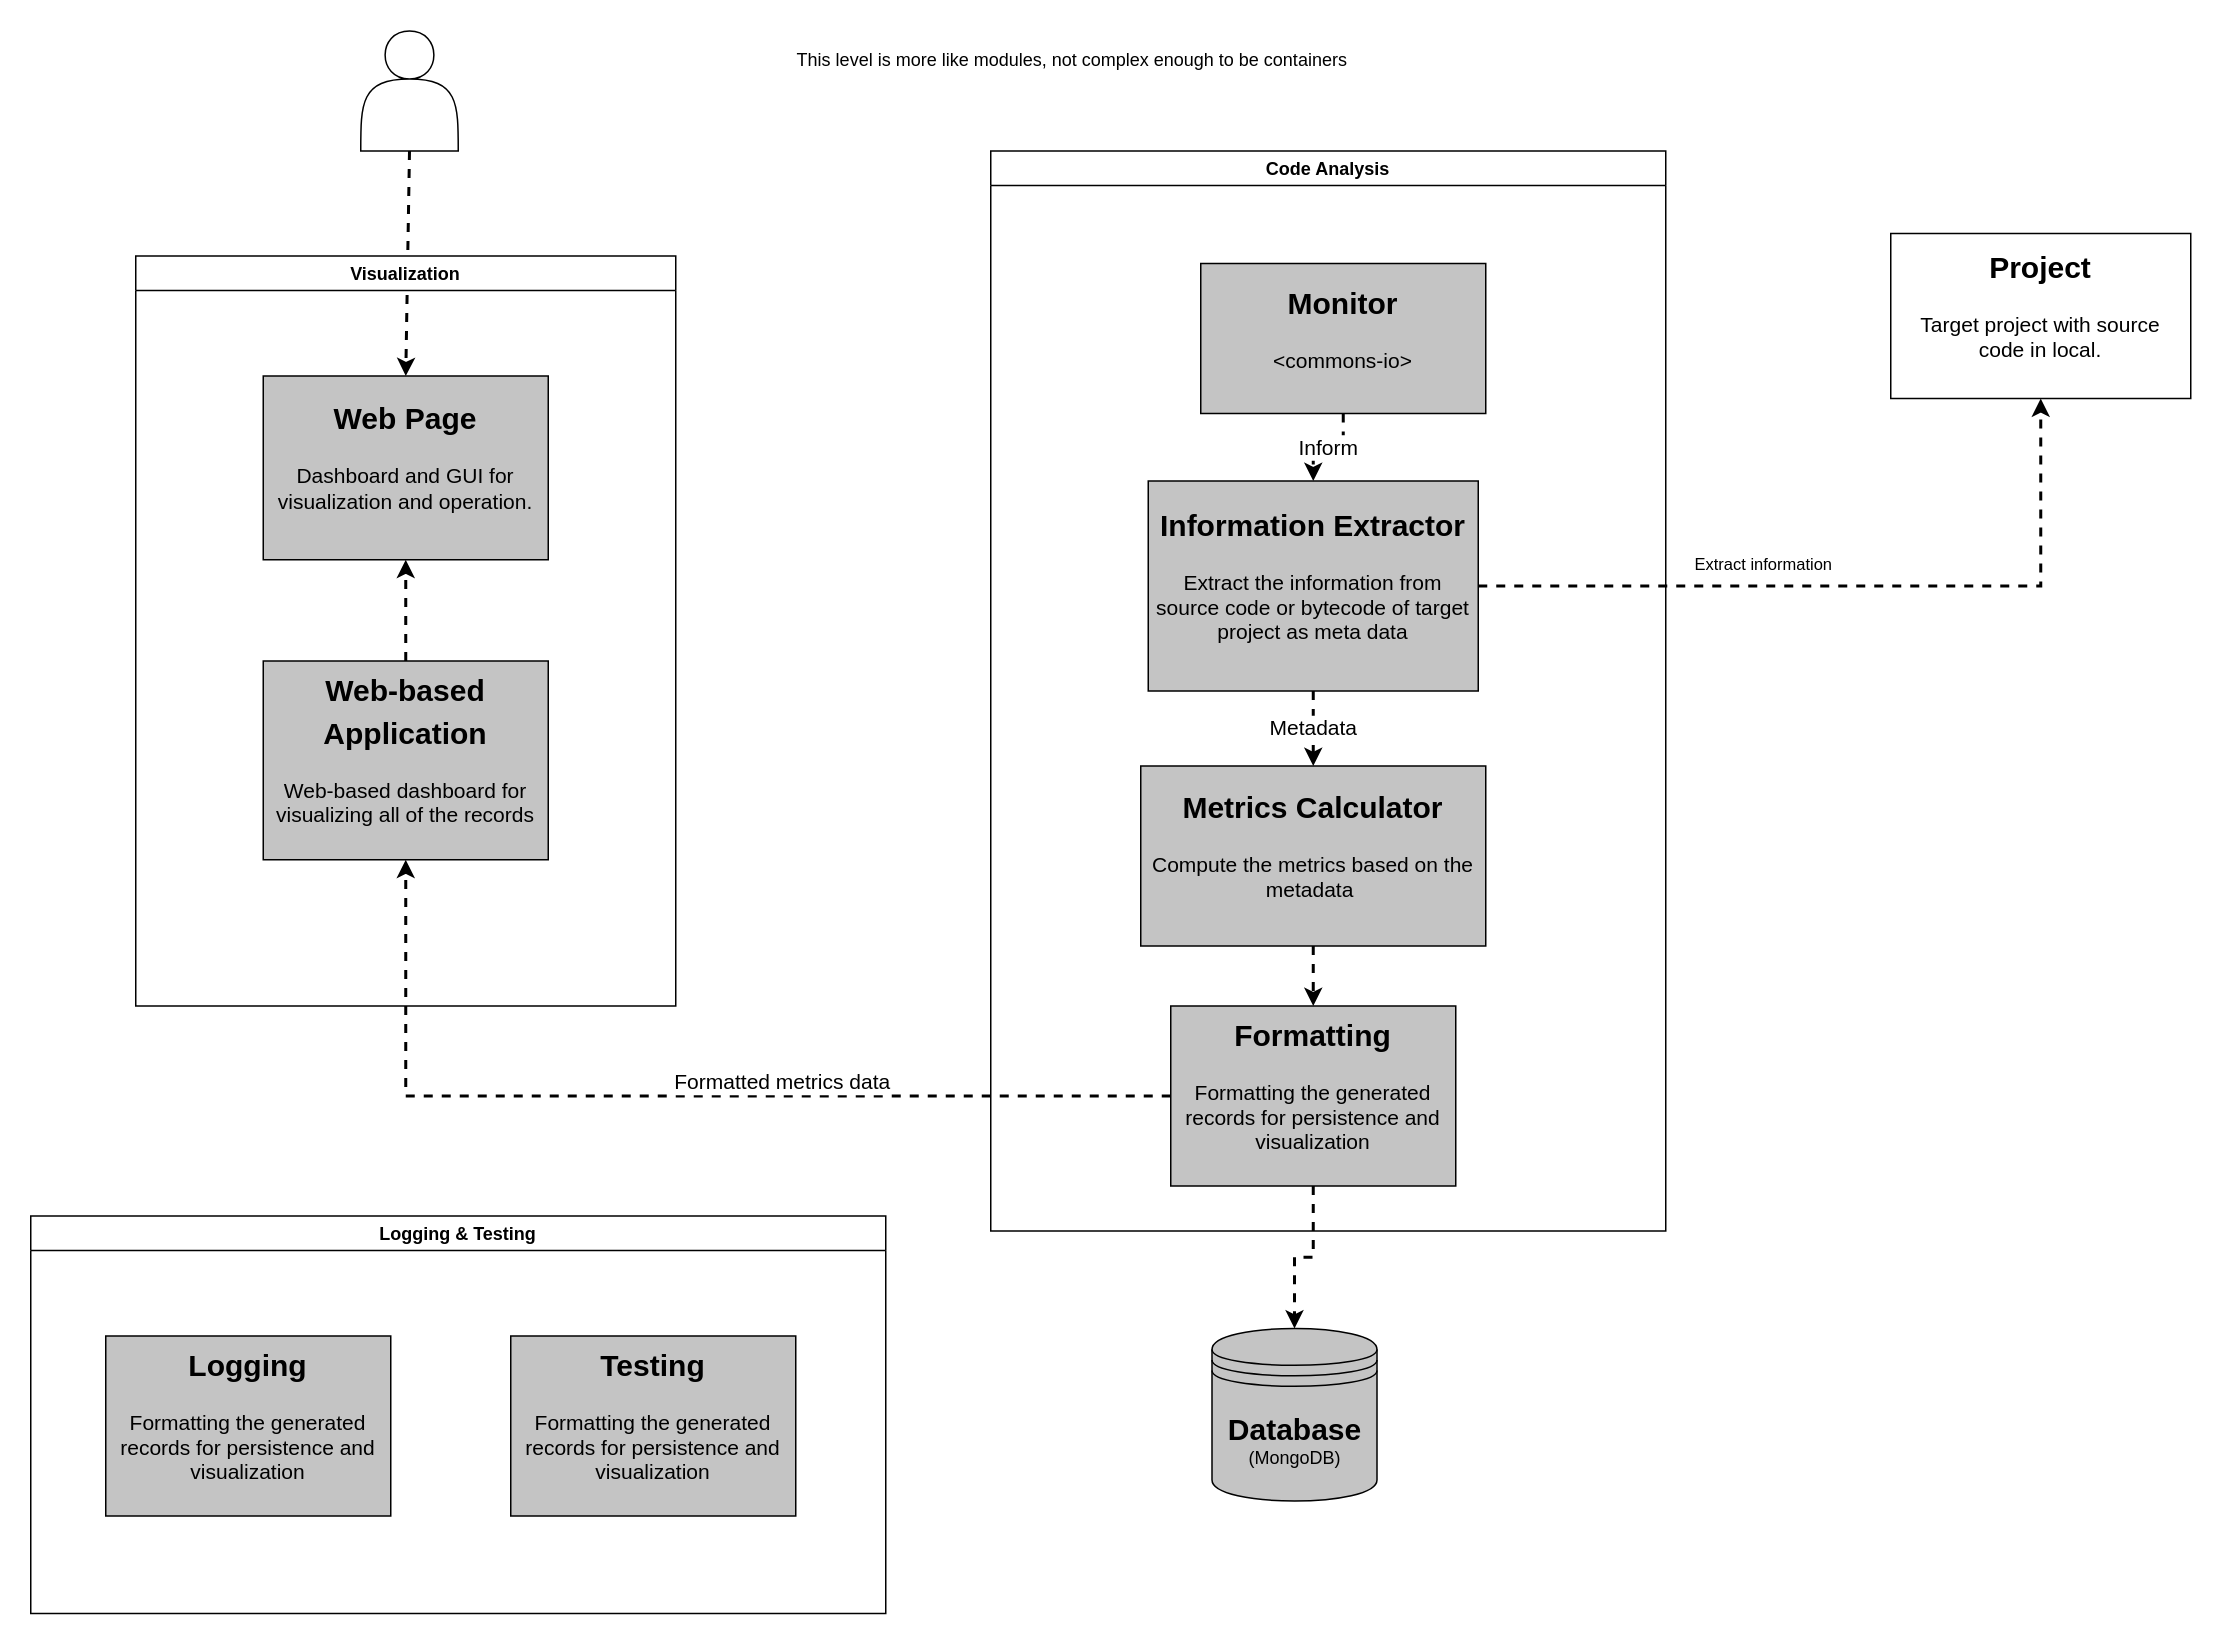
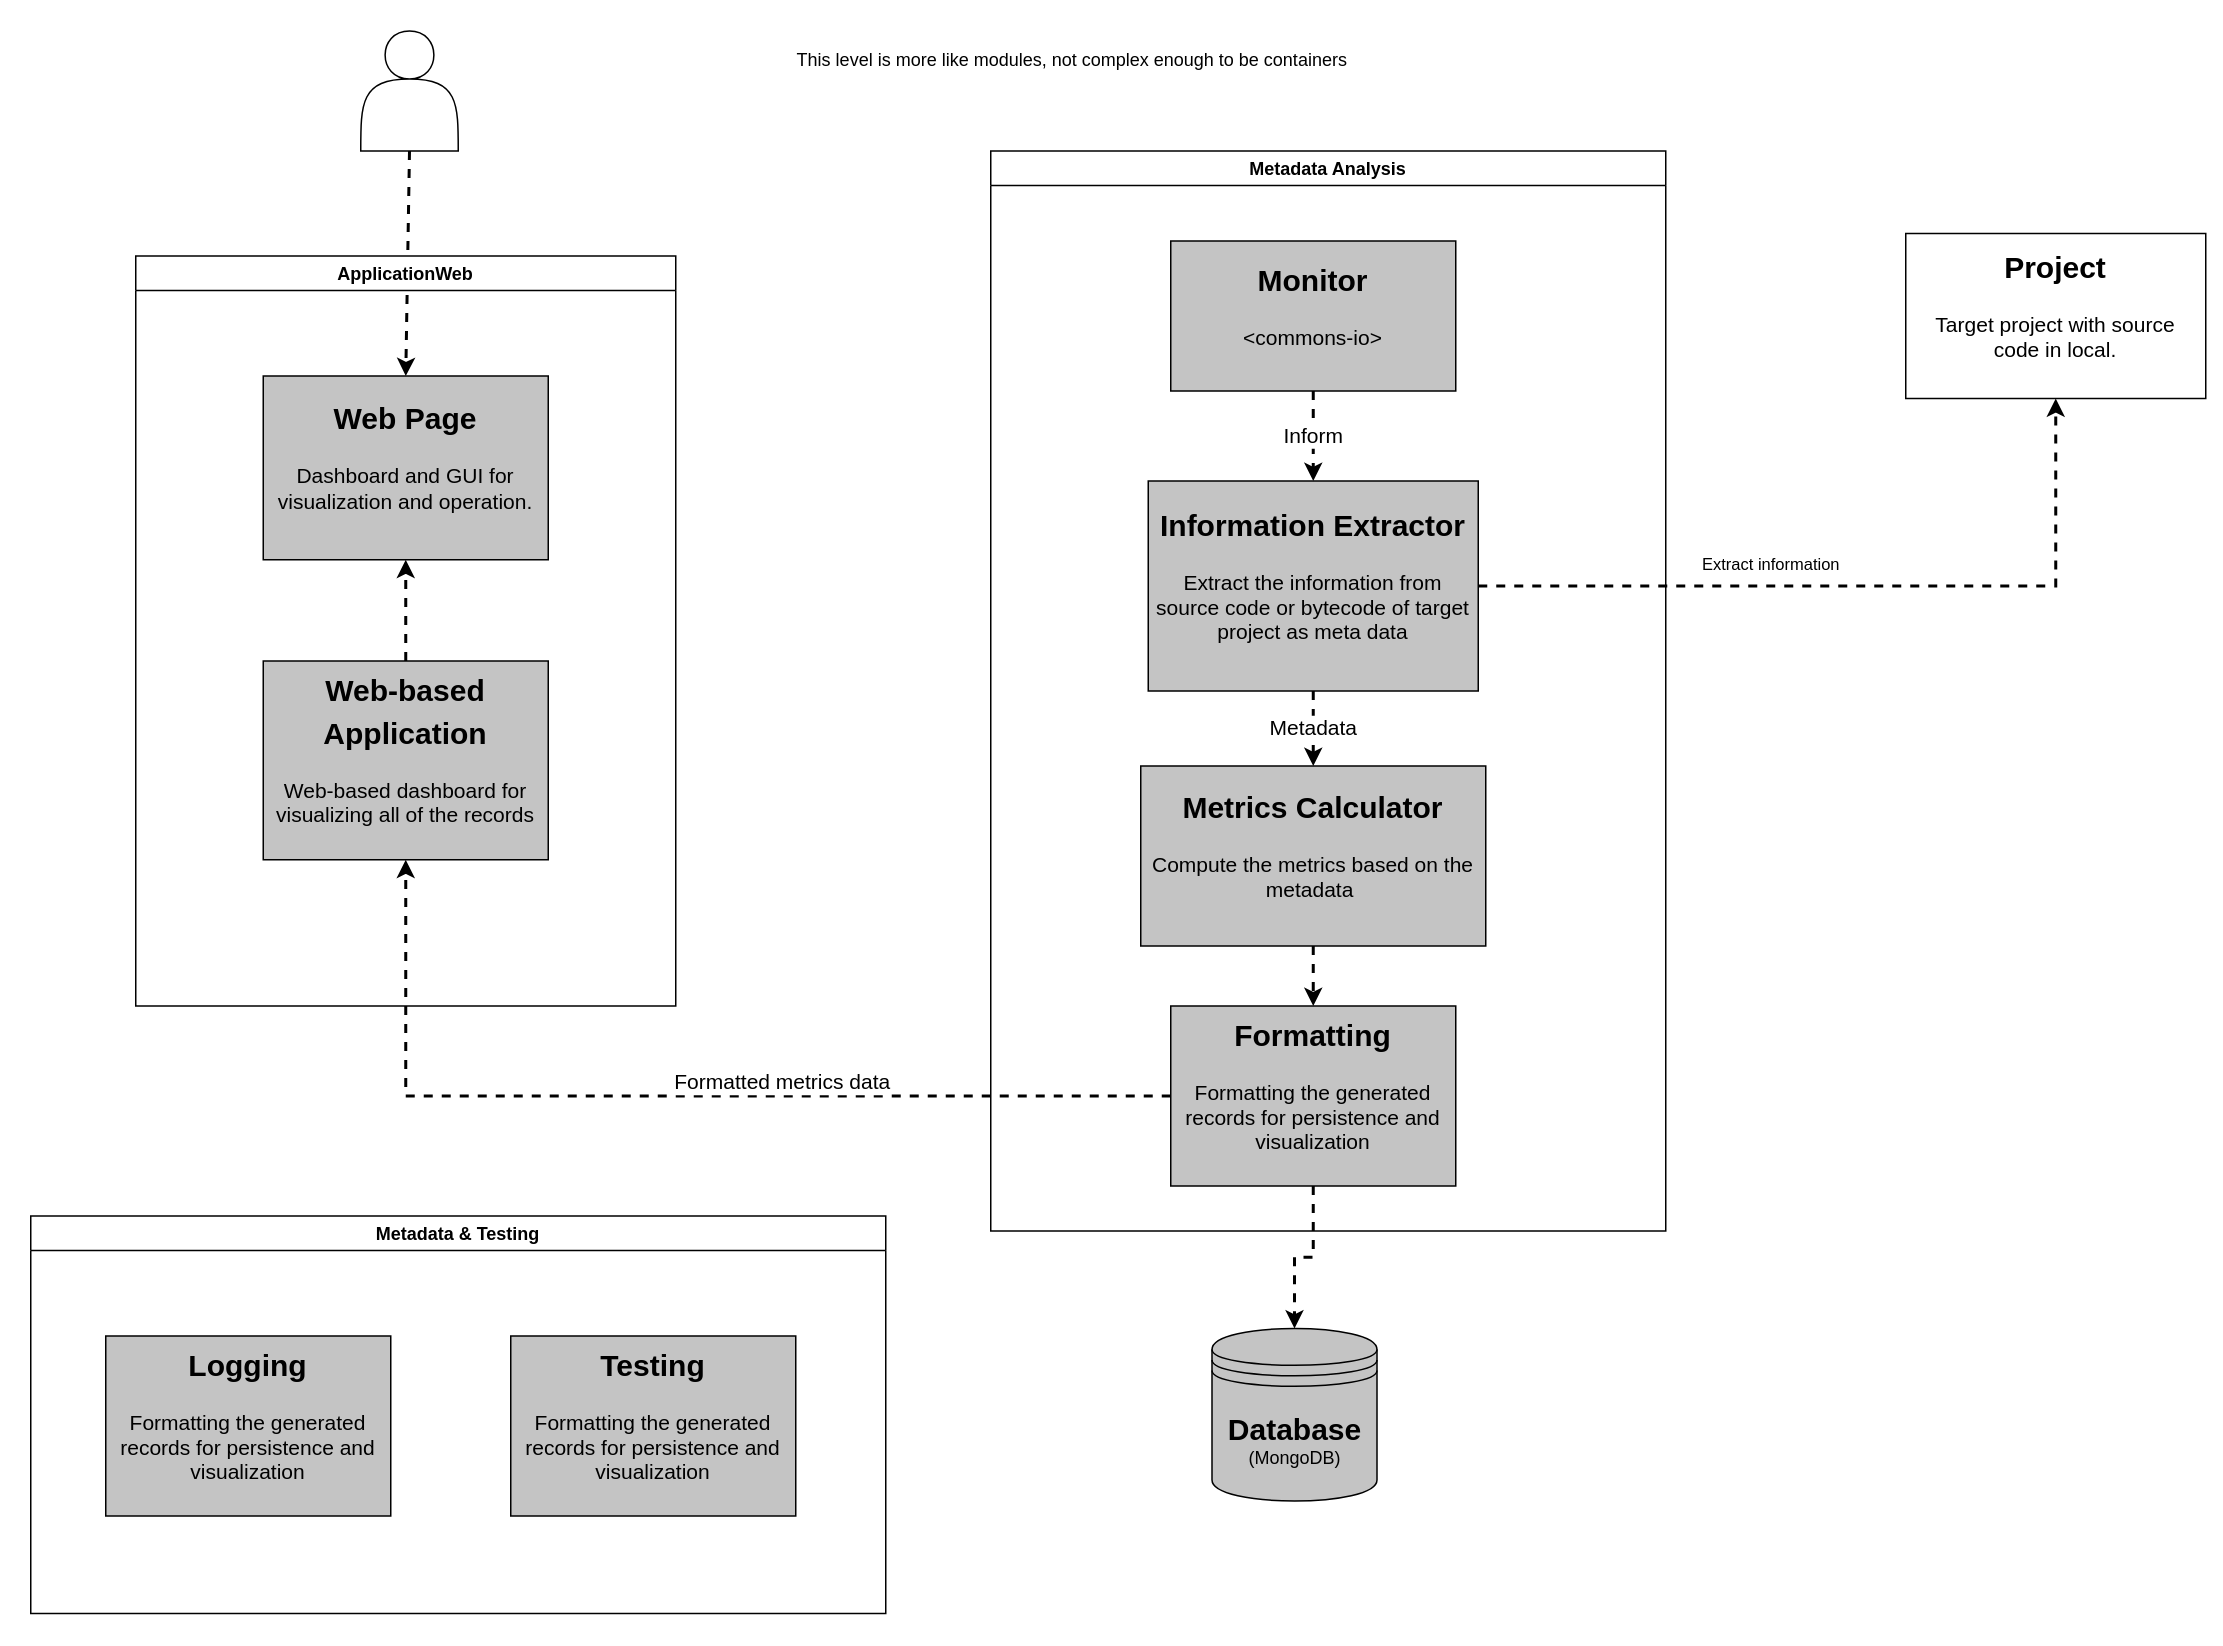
(1328, 169) -> (1328, 169)
(405, 274) -> (405, 274)
(2041, 316) -> (2056, 316)
(1343, 338) -> (1313, 316)
(458, 1234) -> (458, 1234)
